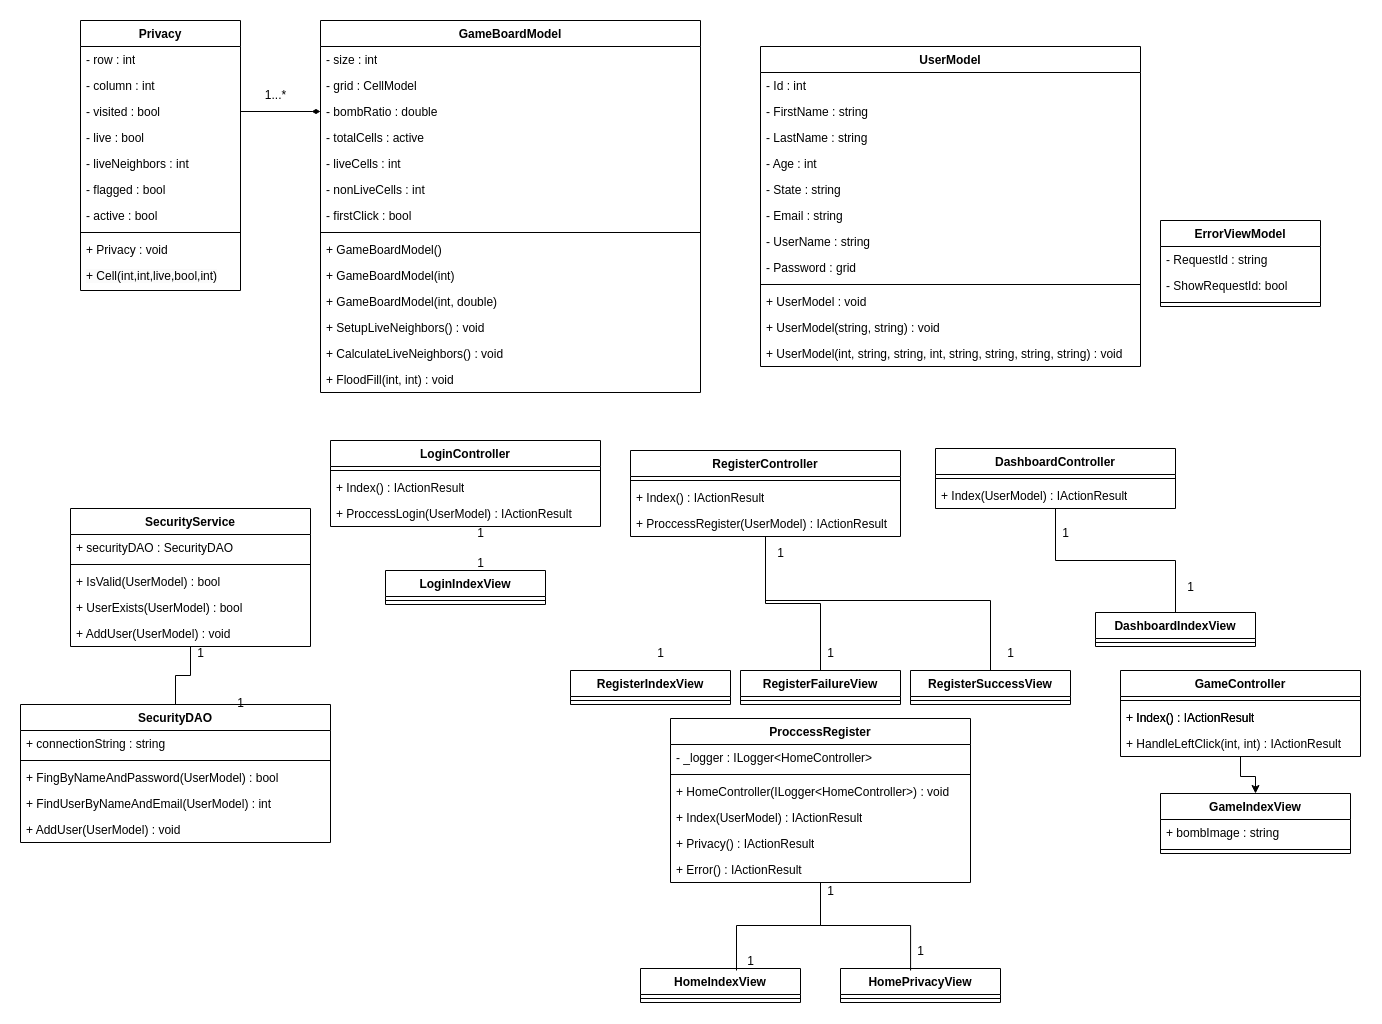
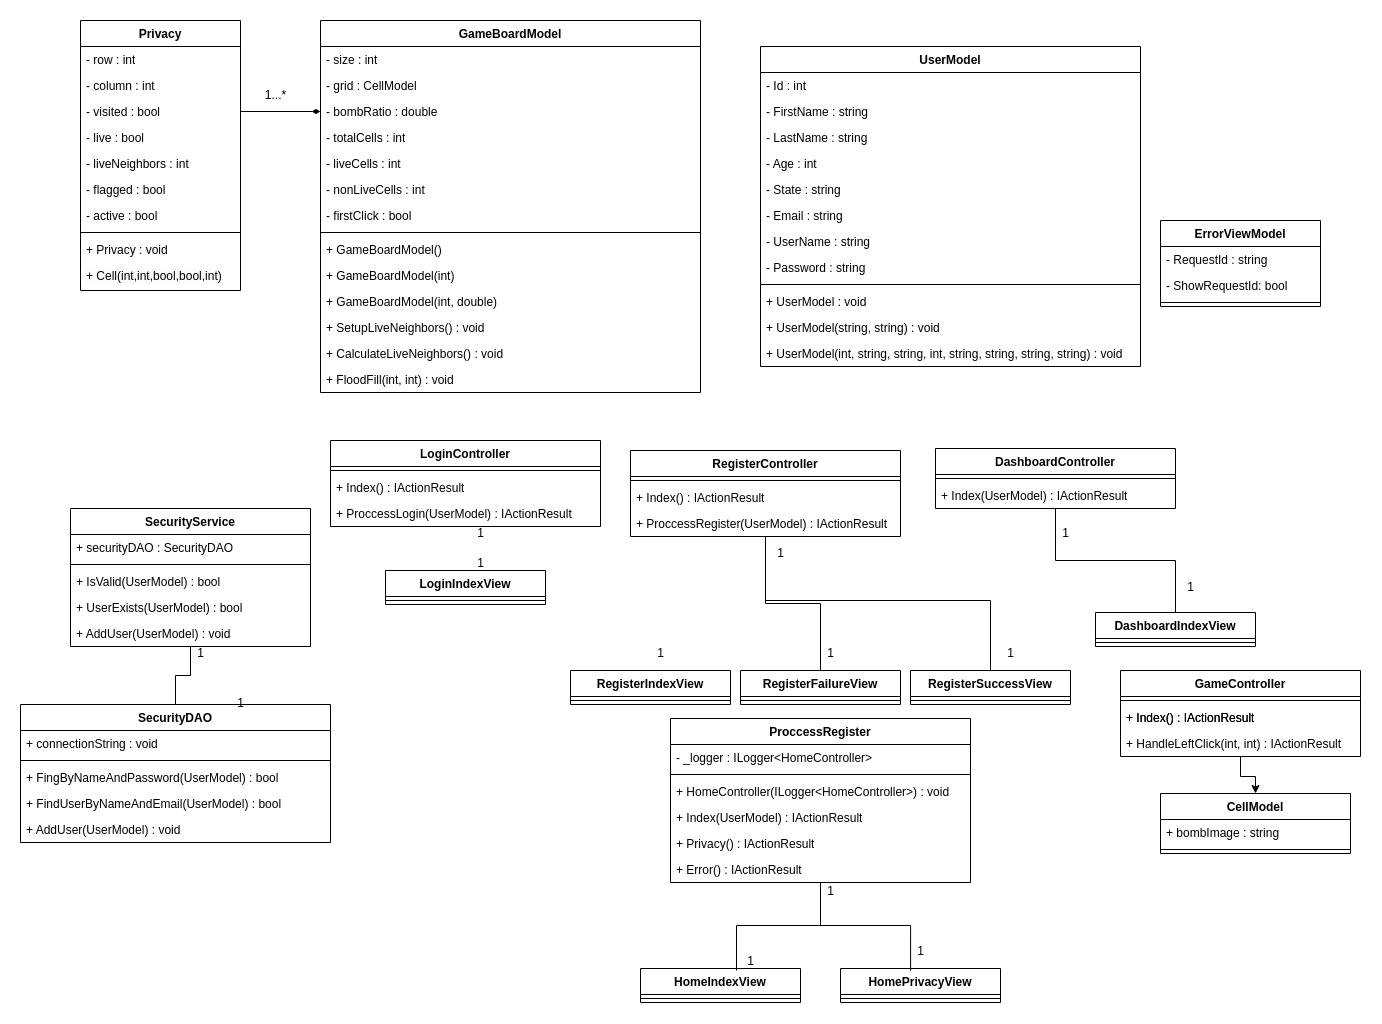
(385, 139) -> (375, 139)
(816, 269) -> (823, 269)
(162, 284) -> (162, 284)
(106, 745) -> (100, 745)
(150, 805) -> (154, 805)
(1256, 808) -> (1256, 808)
